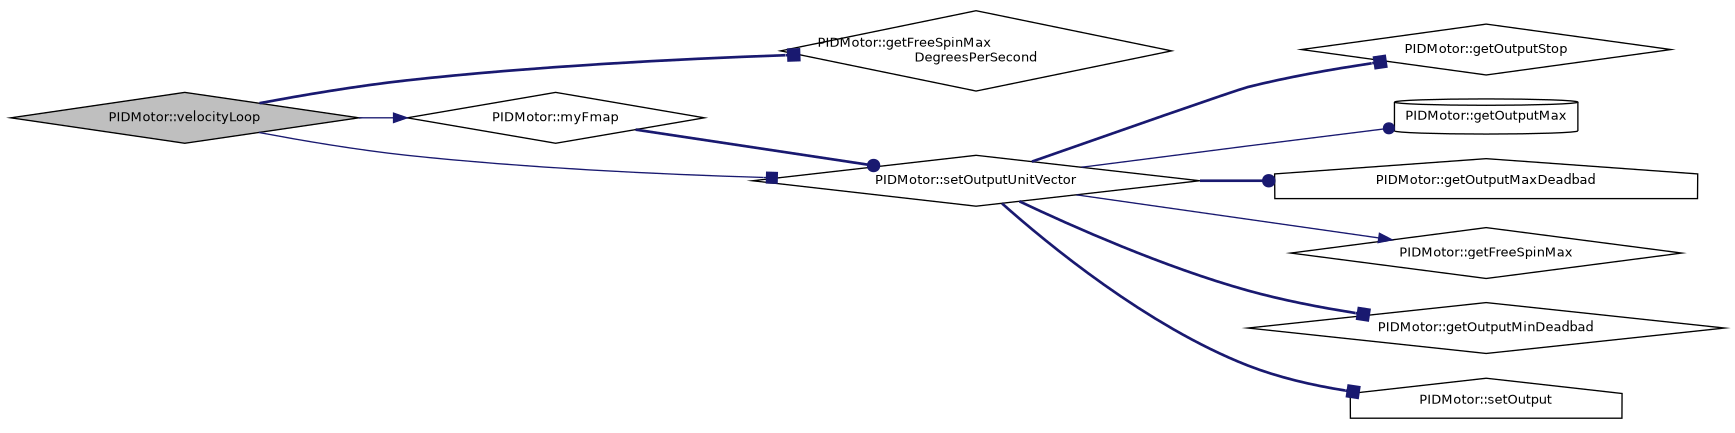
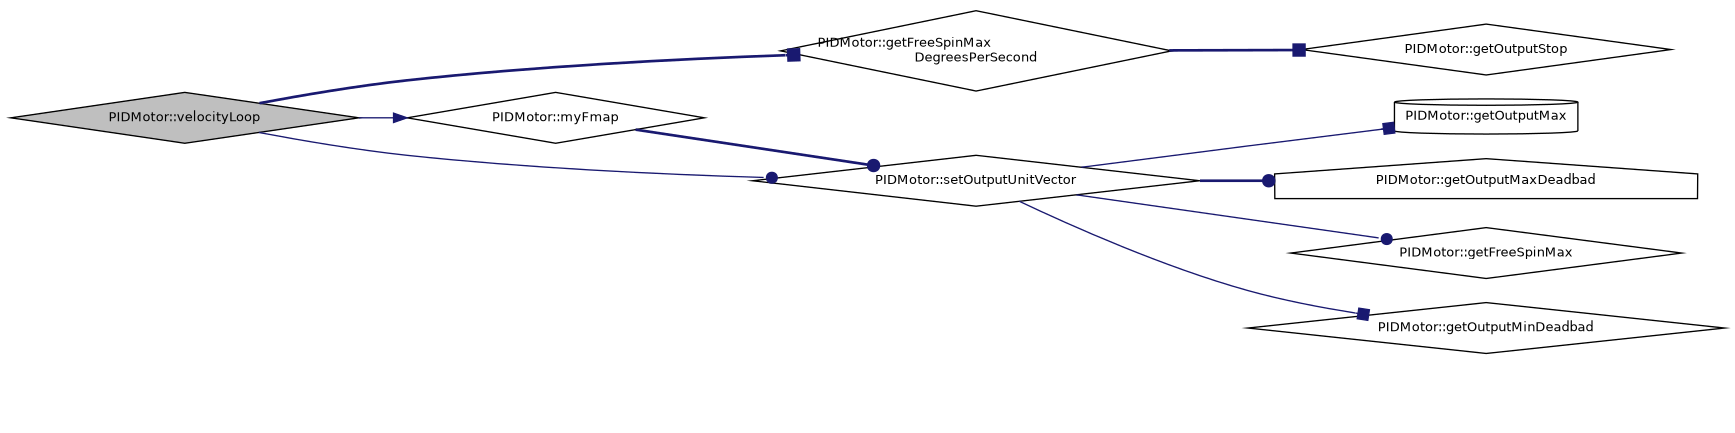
(1199, 103) -> (1230, 50)
(1232, 148) -> (1232, 148)
(510, 165) -> (510, 165)
(1228, 216) -> (1228, 216)
(1183, 270) -> (1183, 270)
(1486, 400) -> none
